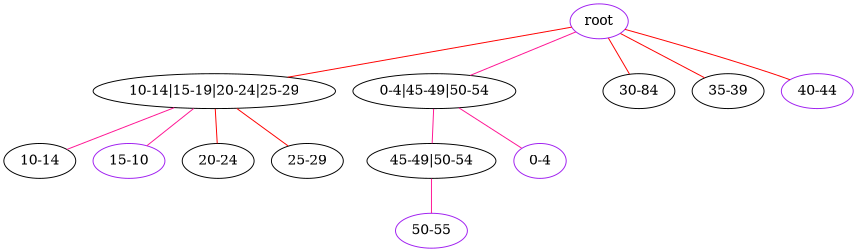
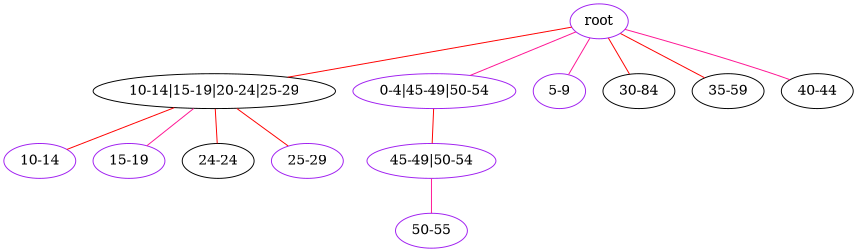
(708, 53) -> (708, 53)
(434, 91) -> (434, 91)
none -> (559, 91)
(728, 91) -> (728, 91)
(817, 91) -> (817, 91)
(433, 126) -> (433, 126)
(121, 129) -> (121, 129)
(40, 161) -> (40, 161)
(129, 161) -> (129, 161)
(218, 161) -> (218, 161)
(307, 161) -> (307, 161)
(431, 161) -> (431, 161)
(540, 161) -> none
